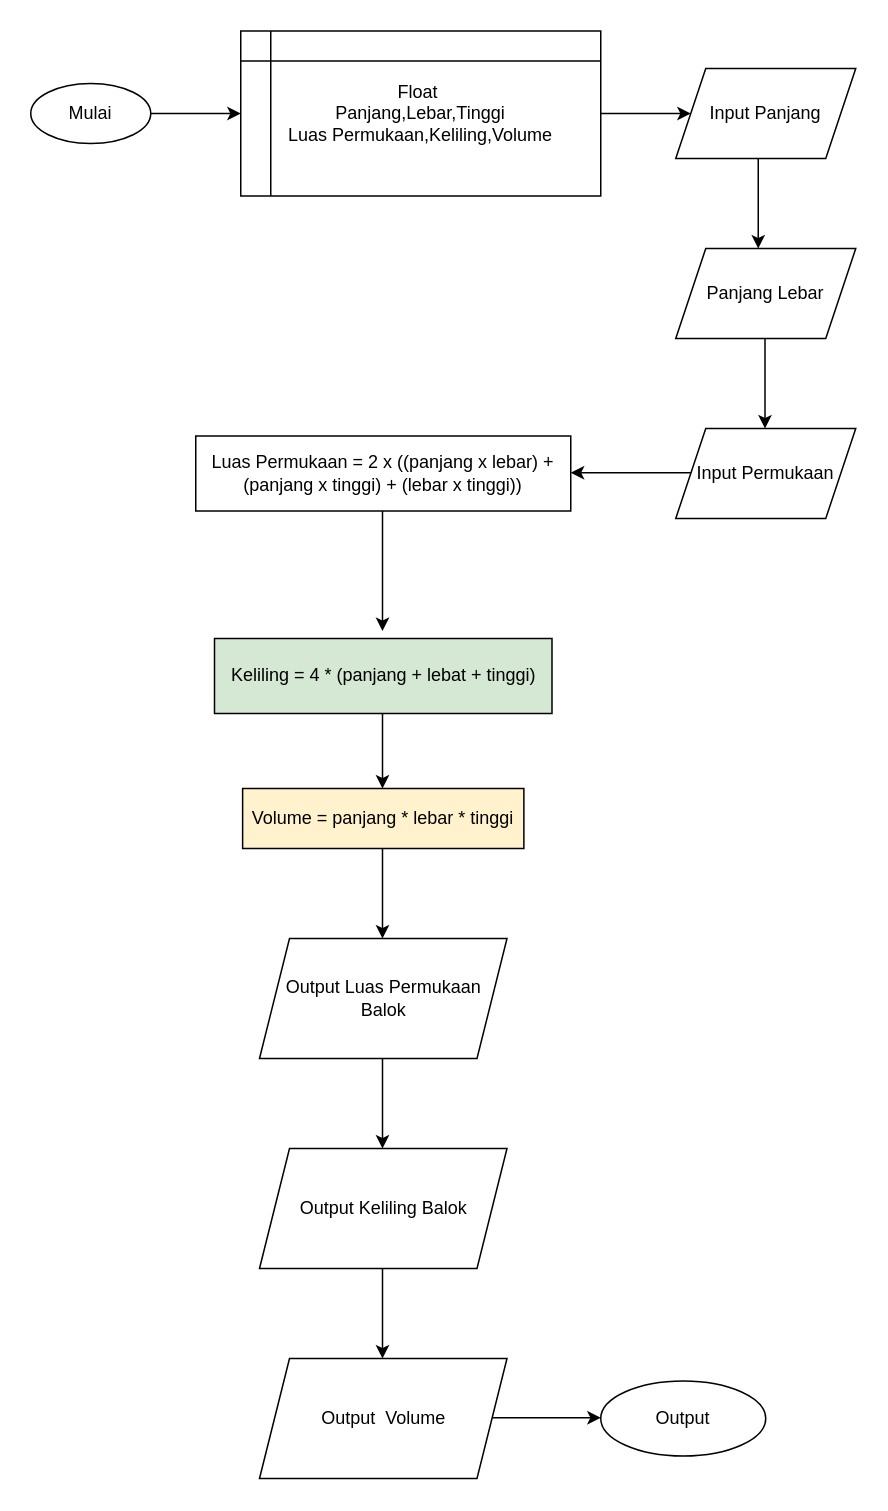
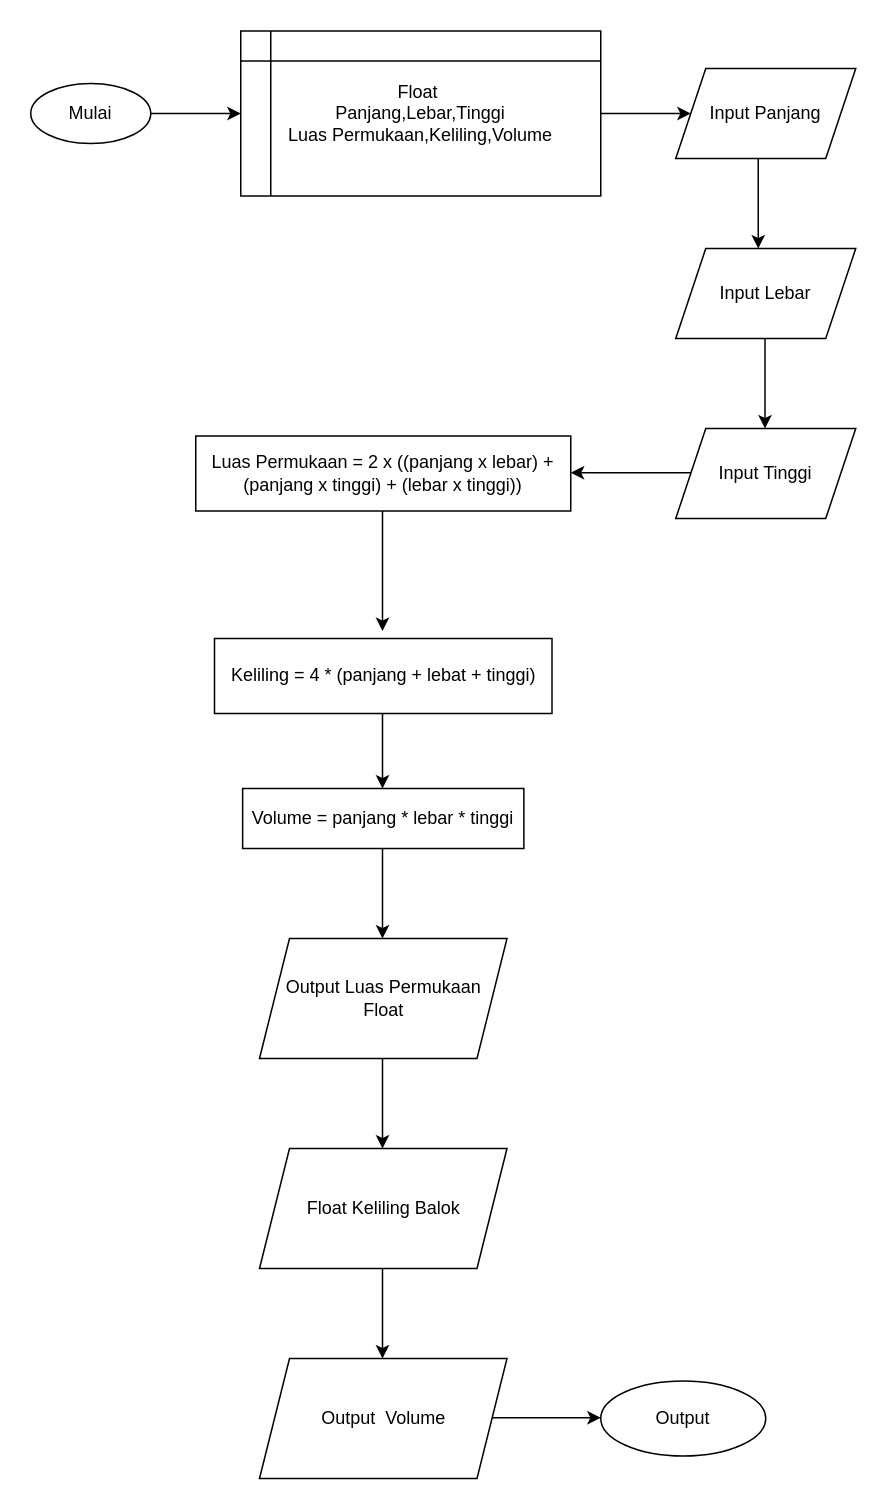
(766, 293) -> (766, 293)
(766, 473) -> (766, 473)
(383, 676) -> (383, 676)
(383, 818) -> (383, 818)
(384, 998) -> (384, 998)
(384, 1208) -> (384, 1208)
